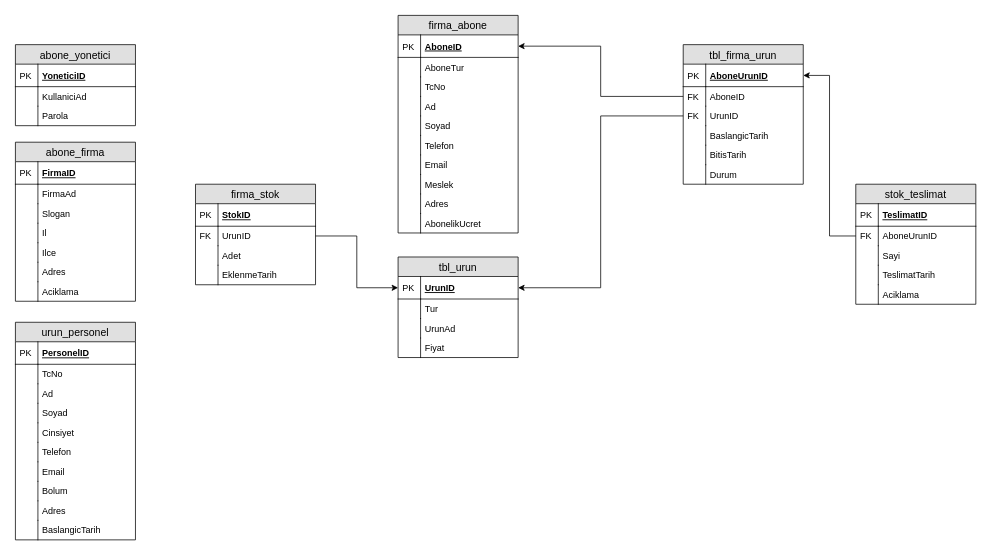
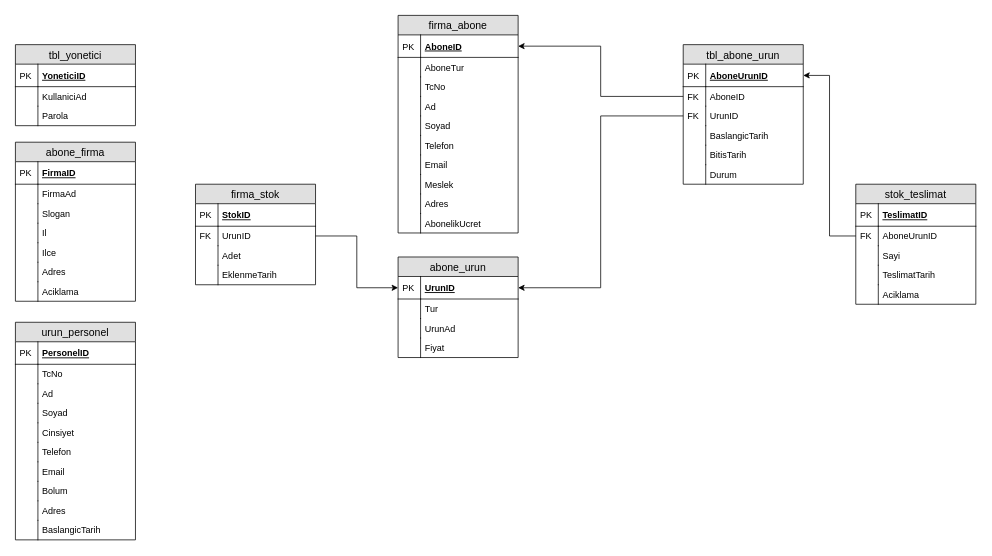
(75, 55) -> (75, 55)
(743, 55) -> (743, 55)
(458, 267) -> (458, 267)
